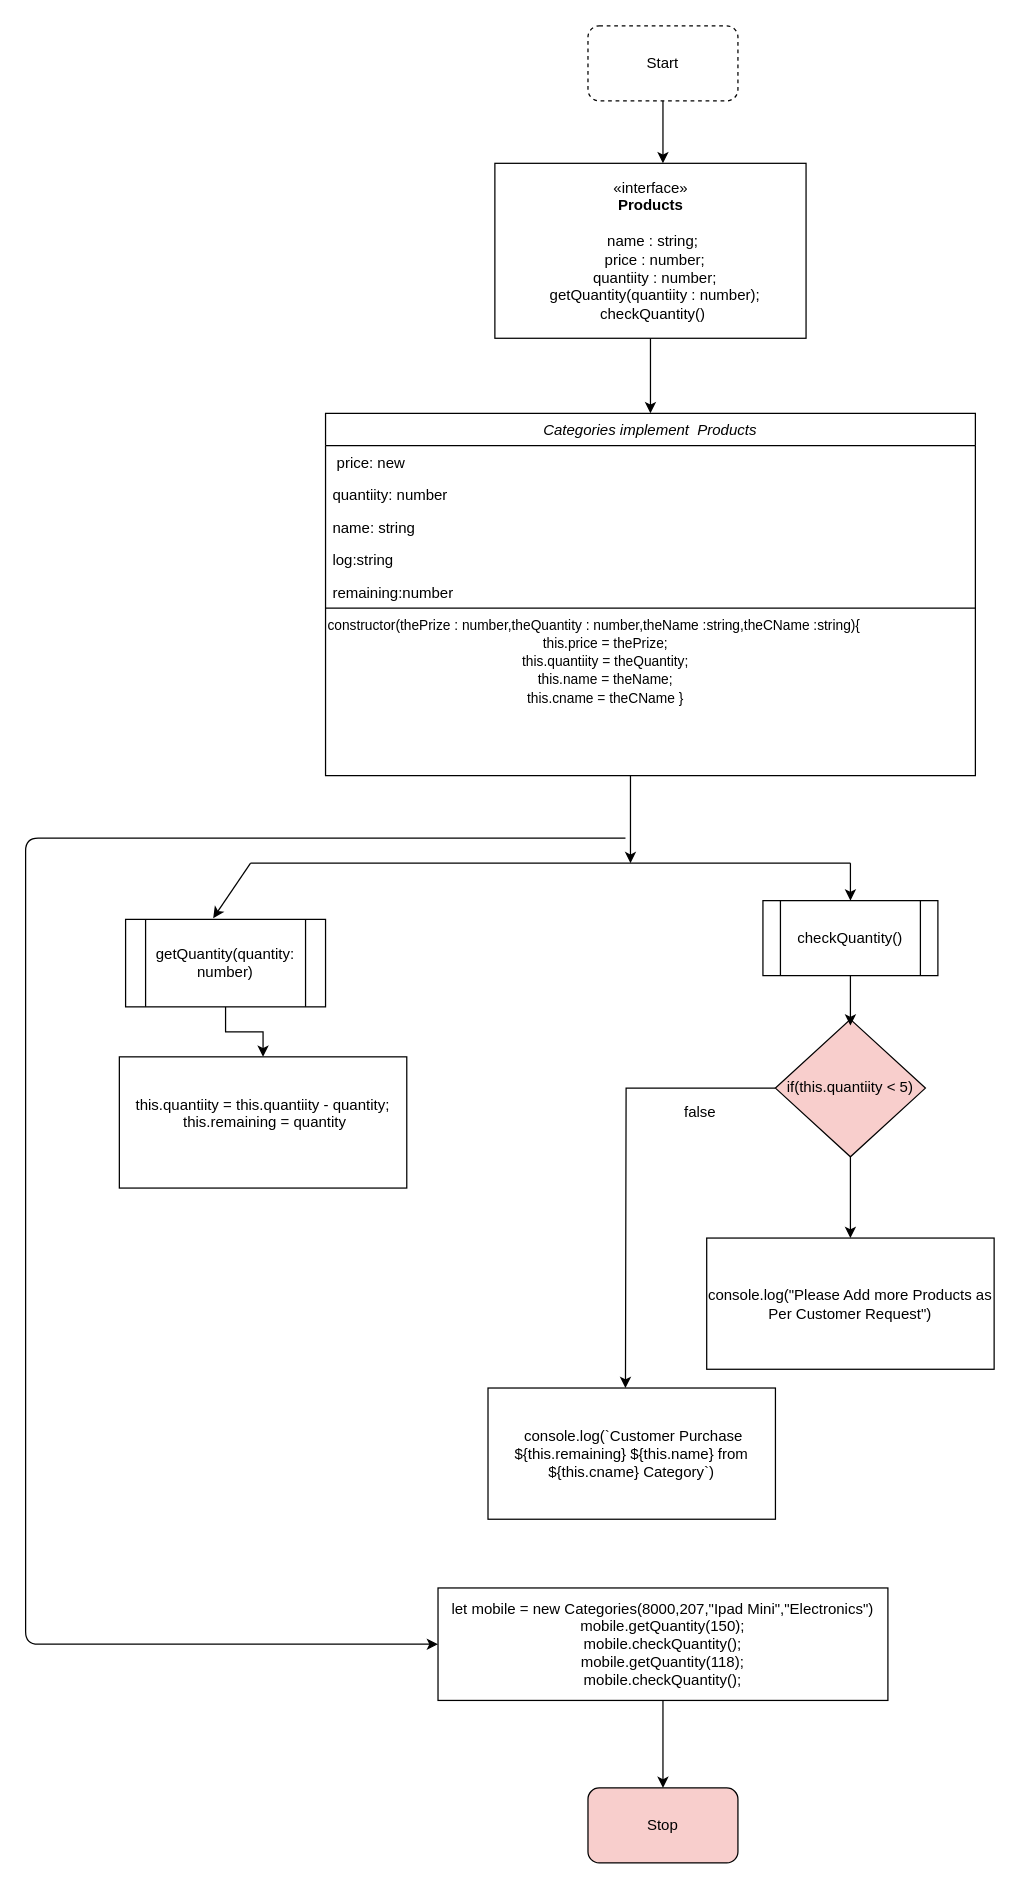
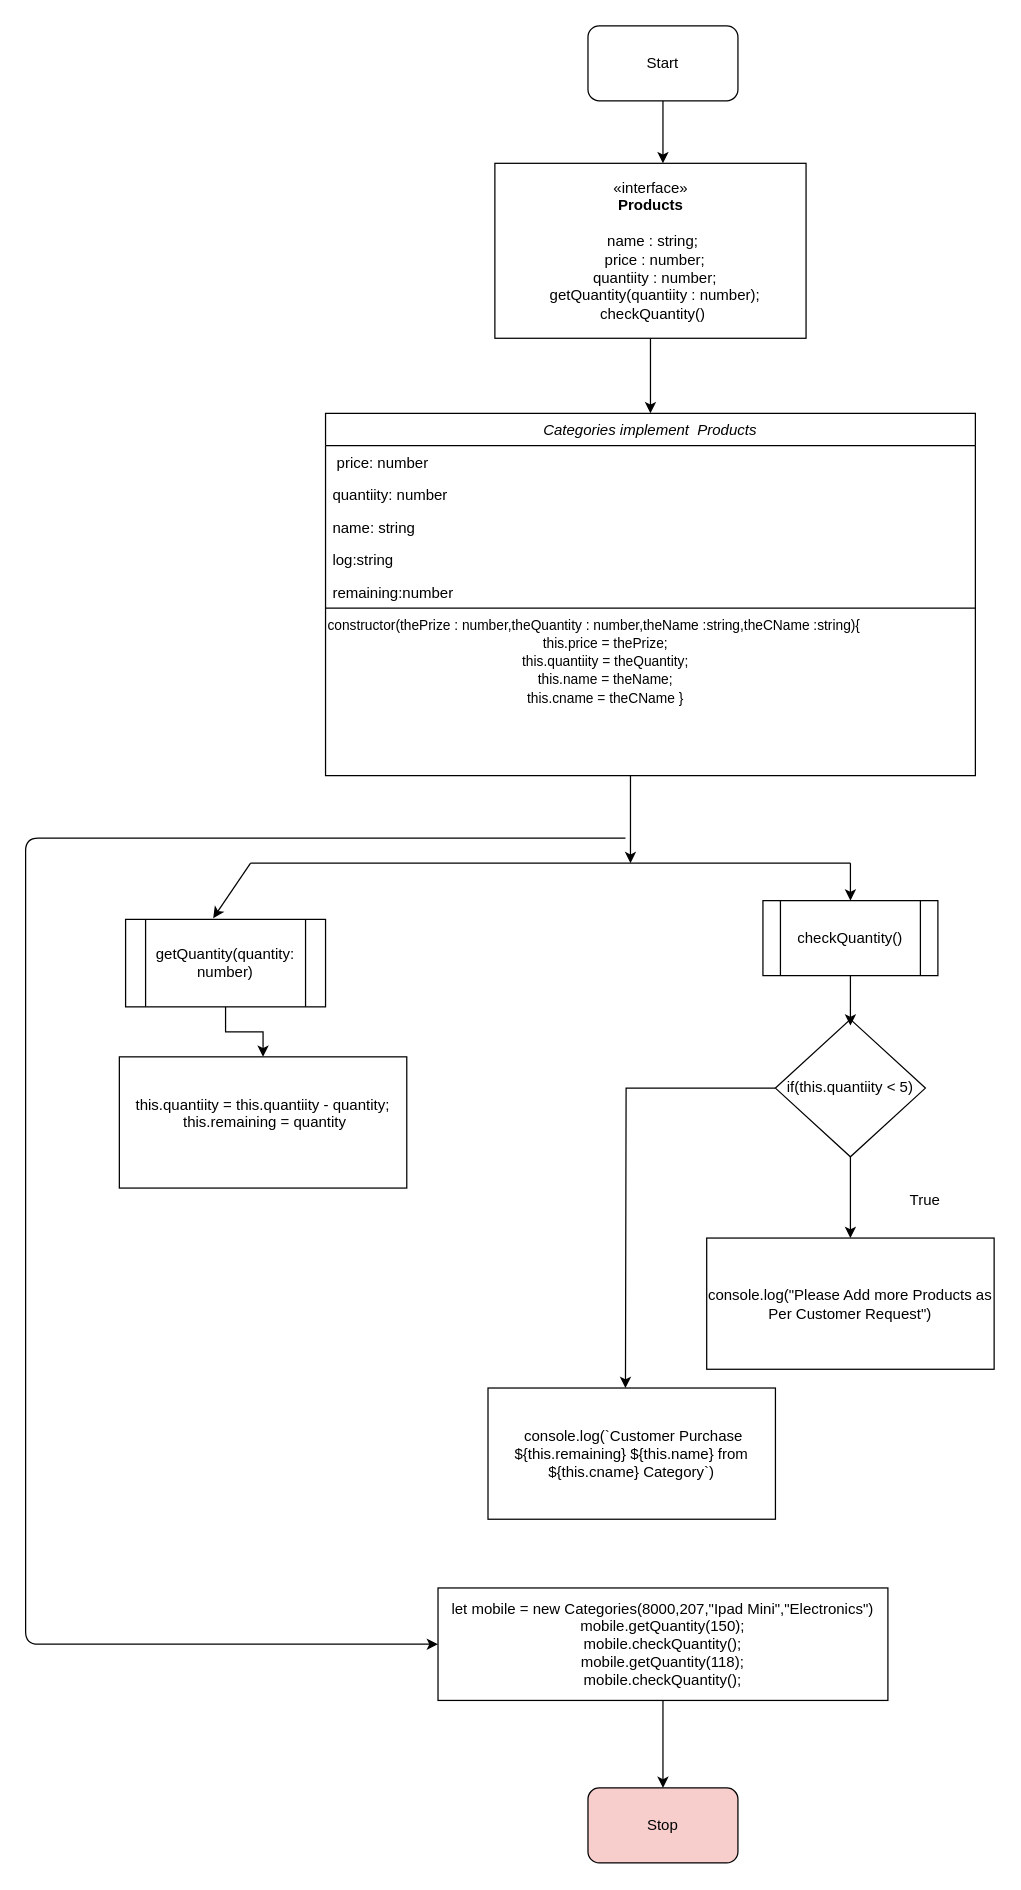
(663, 63) -> (663, 63)
(369, 463) -> (381, 463)
(851, 1088) -> (851, 1088)
(701, 1113) -> none
none -> (926, 1201)
